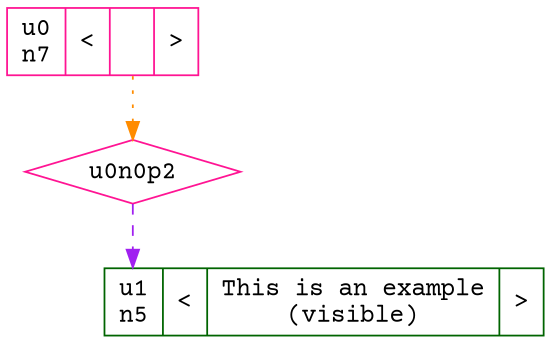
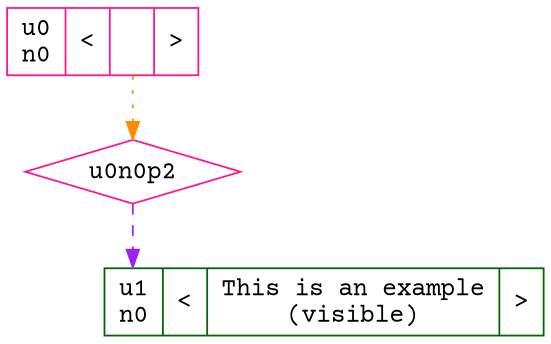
(36, 54) -> (36, 54)
(134, 314) -> (134, 314)
